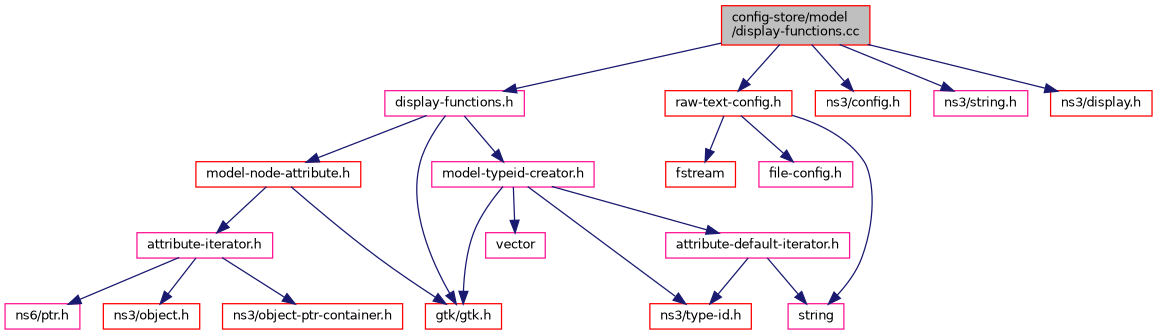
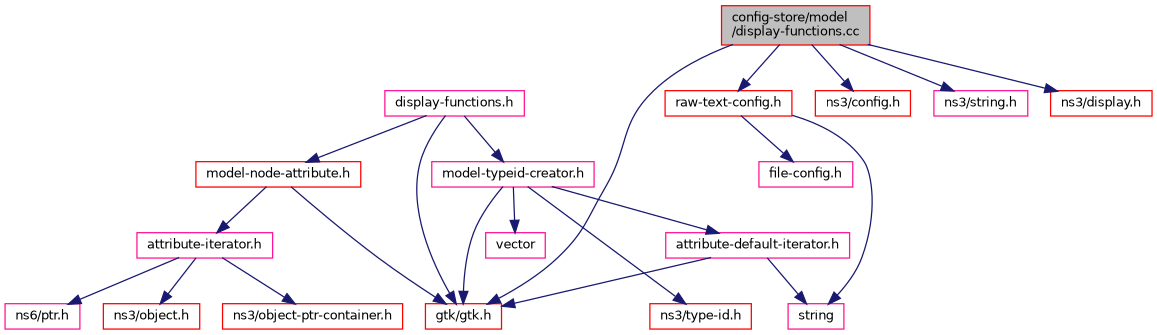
(619, 66) -> (615, 167)
(701, 174) -> none
(733, 276) -> (613, 280)
